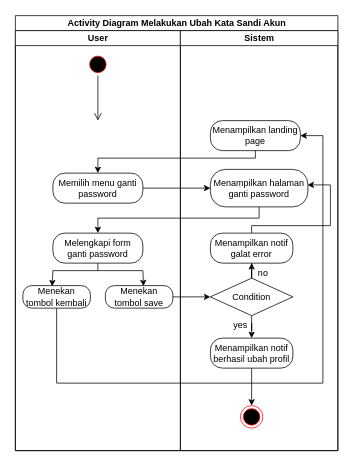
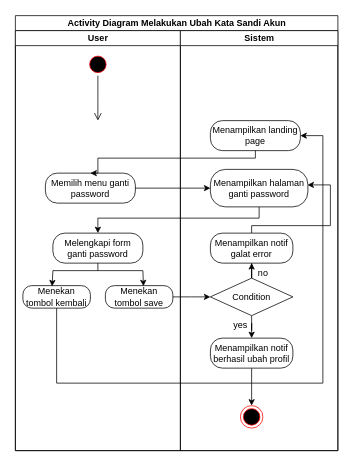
(98, 188) -> (90, 188)
